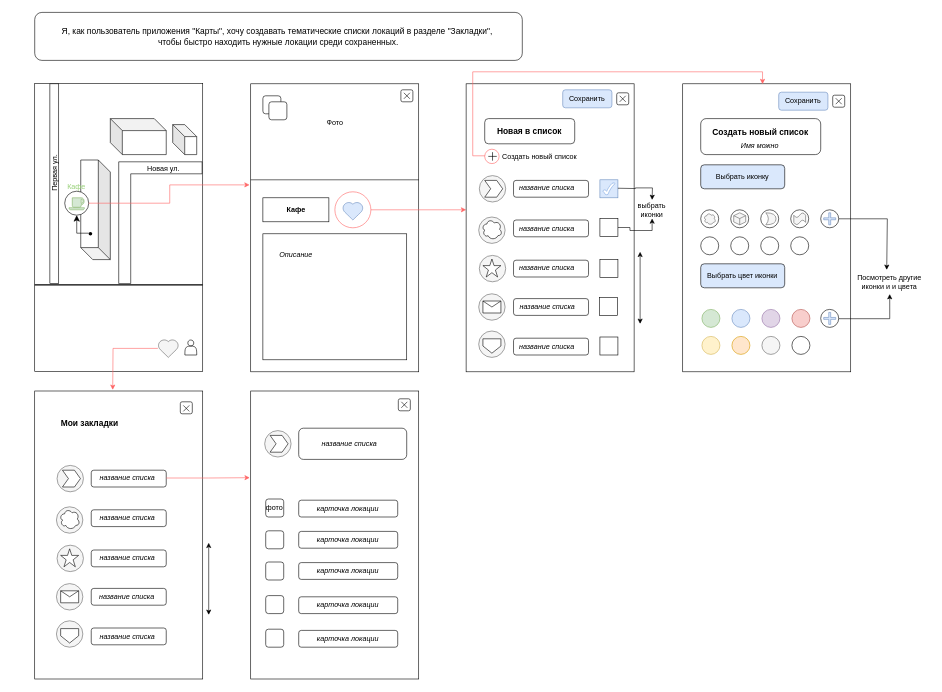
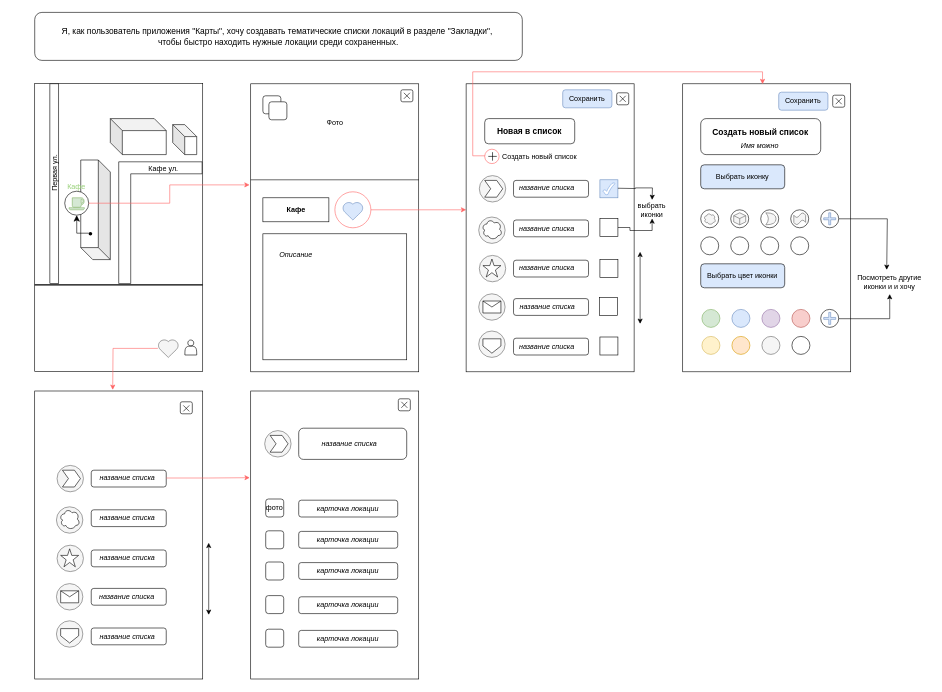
(164, 168) -> (164, 168)
(890, 282) -> (890, 282)
(90, 423) -> none
